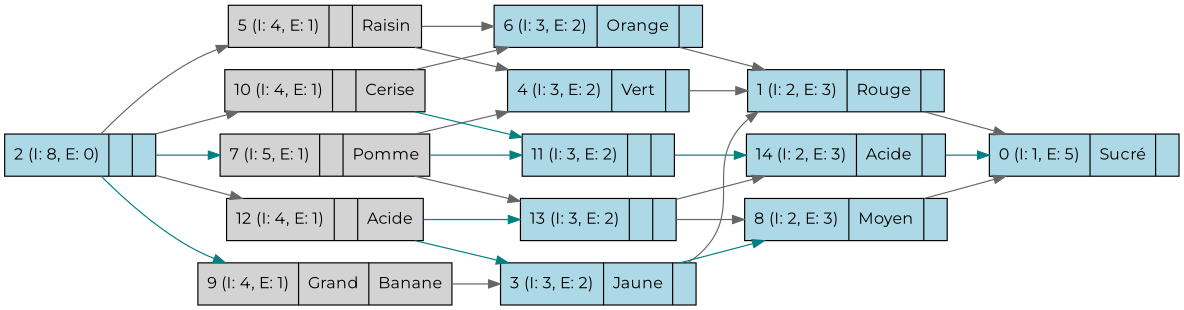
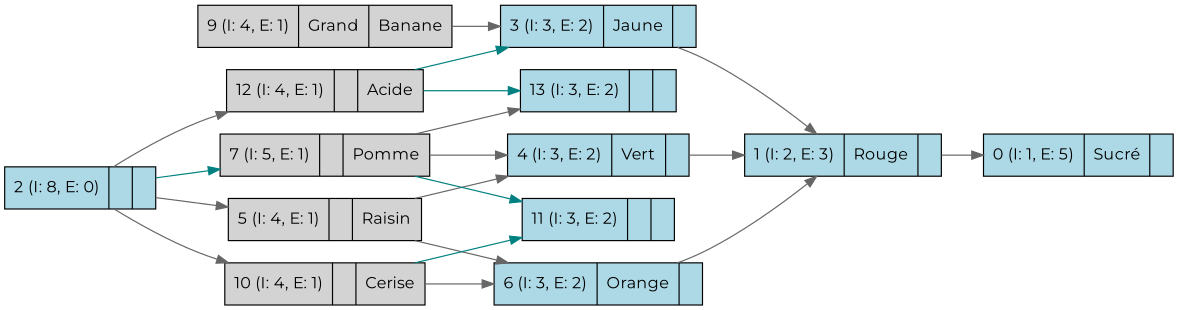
(846, 155) -> none
(846, 220) -> none
(154, 223) -> none
